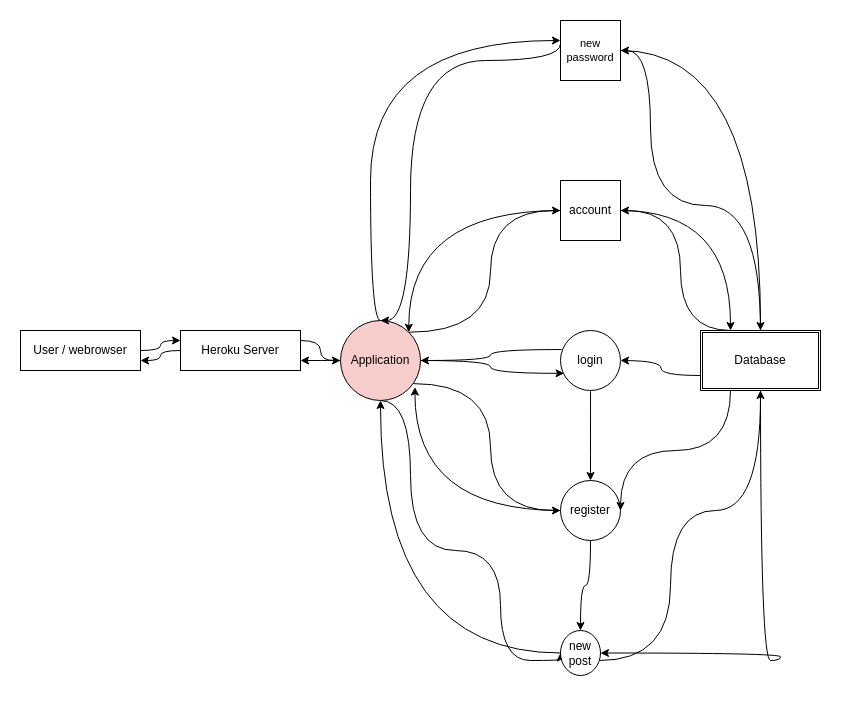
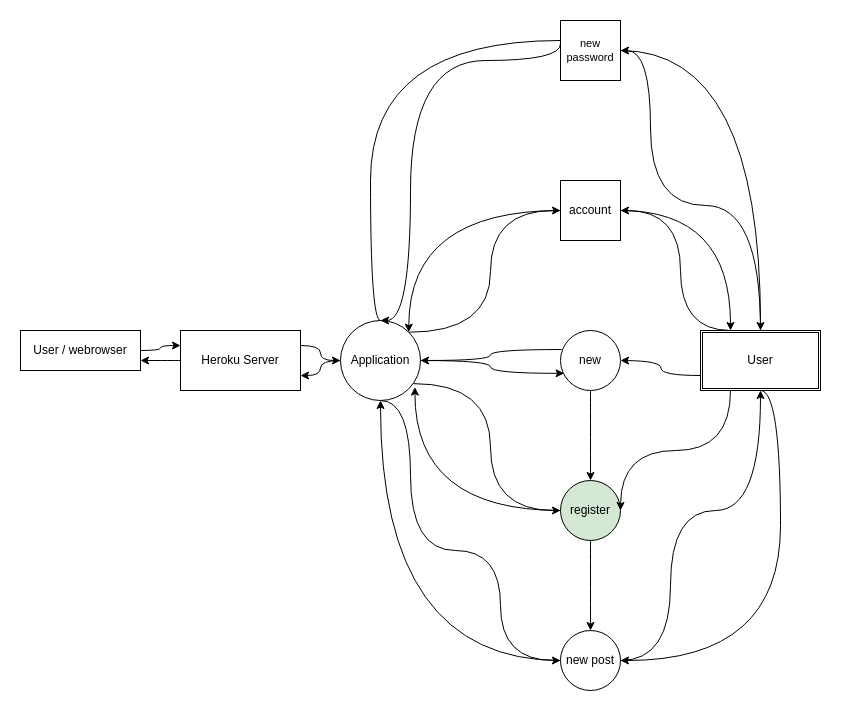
(552, 41) -> (554, 41)
(241, 351) -> (241, 361)
(381, 361) -> (381, 361)
(591, 361) -> (591, 361)
(761, 361) -> (761, 361)
(591, 511) -> (591, 511)
(581, 653) -> (591, 661)
